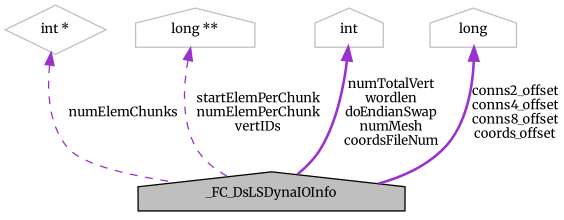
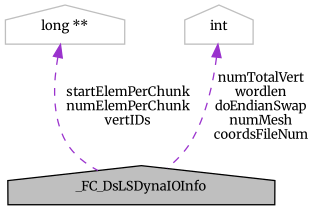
(56, 30) -> none
(473, 30) -> none
(333, 122) -> (202, 118)
